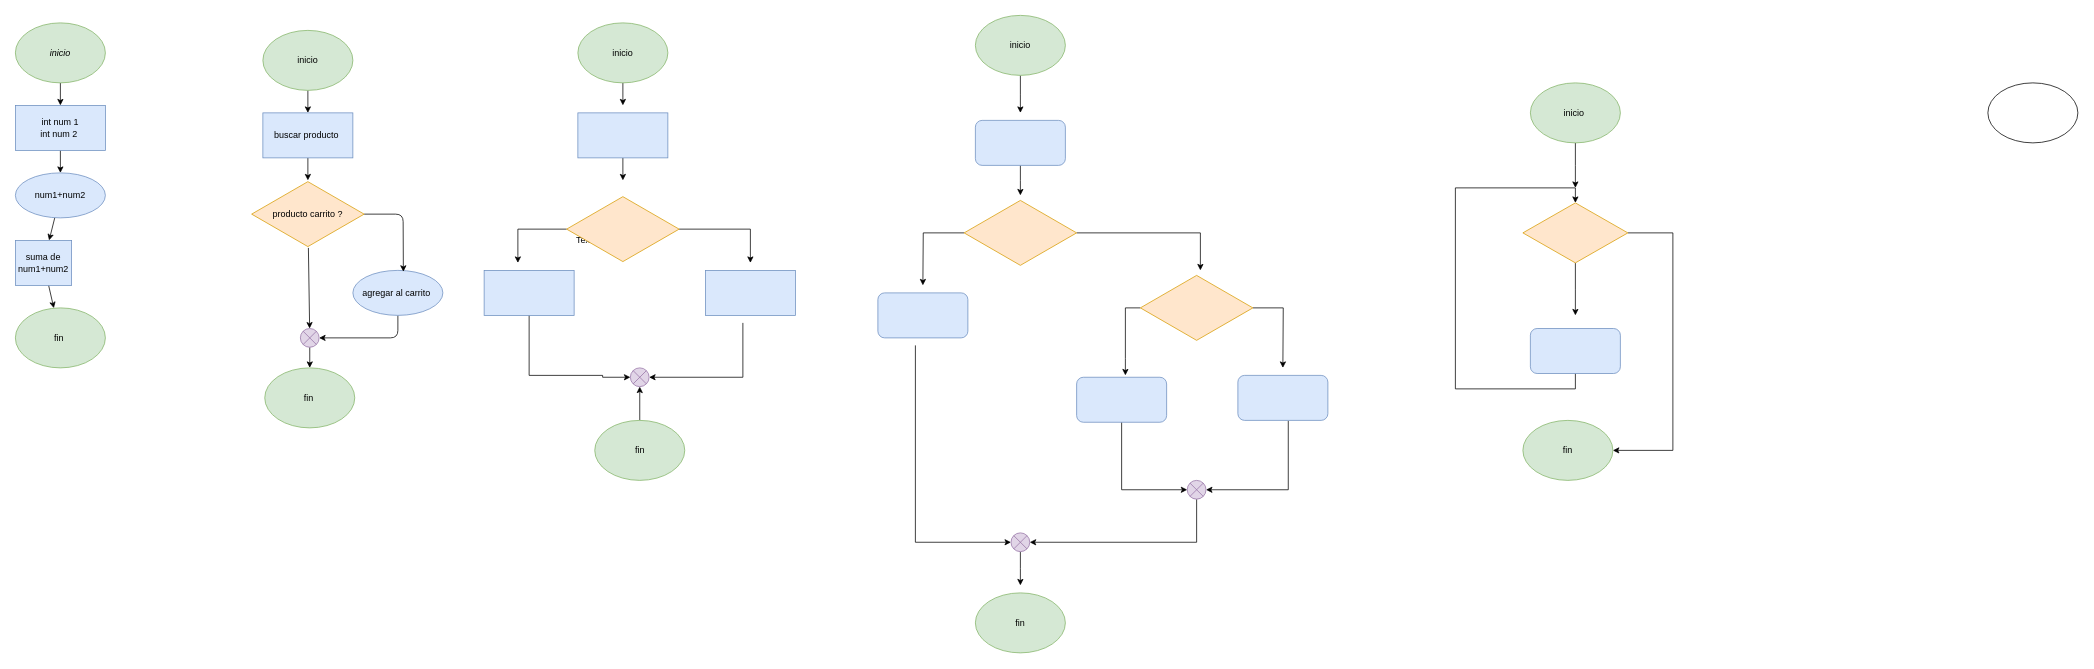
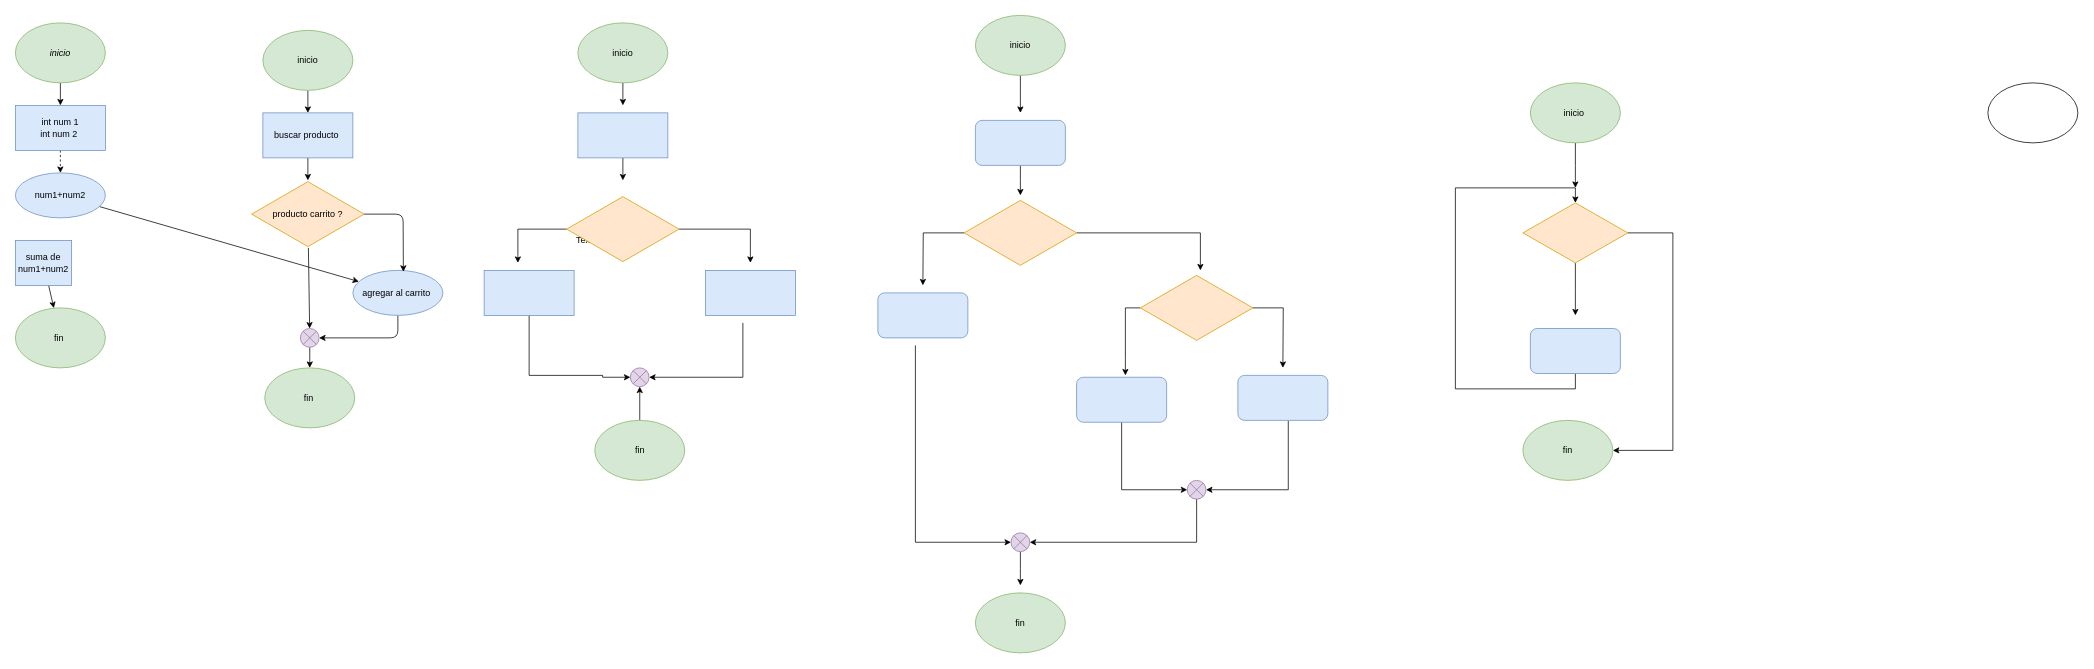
(60, 160) -> (60, 160)
(53, 227) -> (227, 244)
